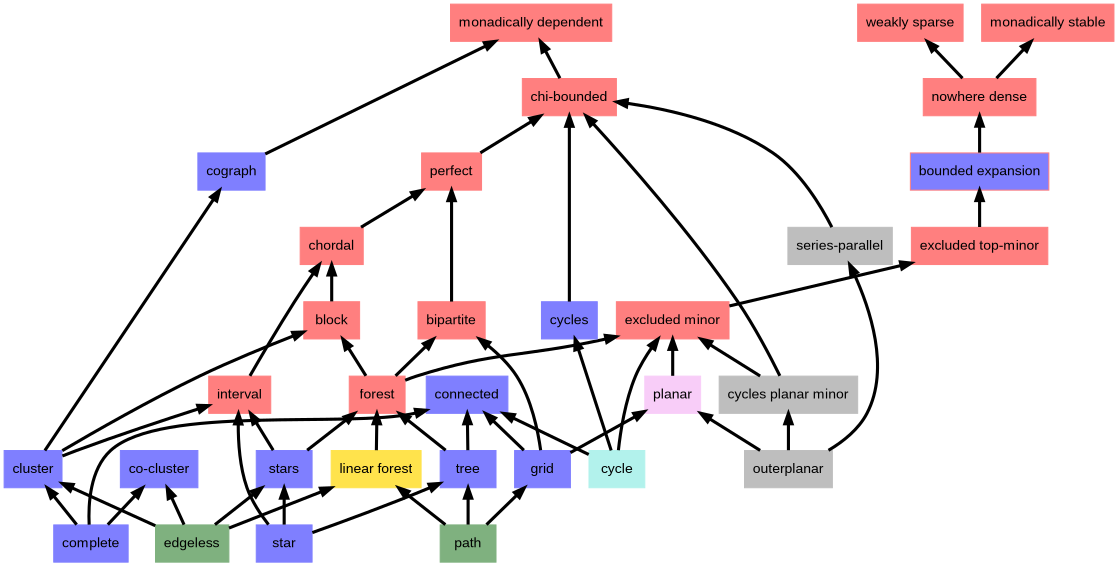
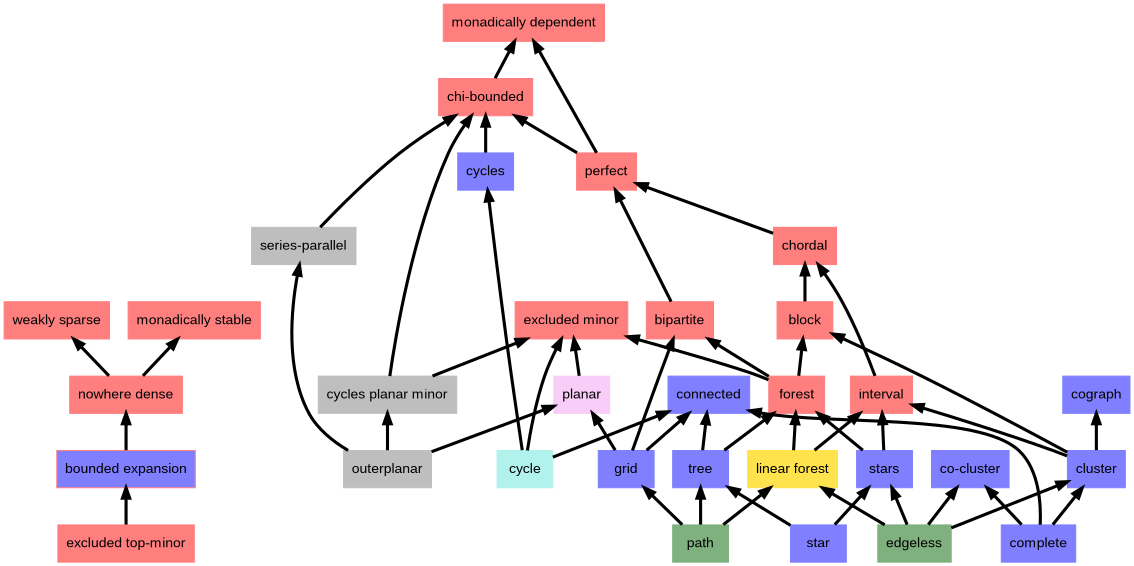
(376, 100) -> (568, 102)
(815, 286) -> none
(244, 477) -> (833, 435)
